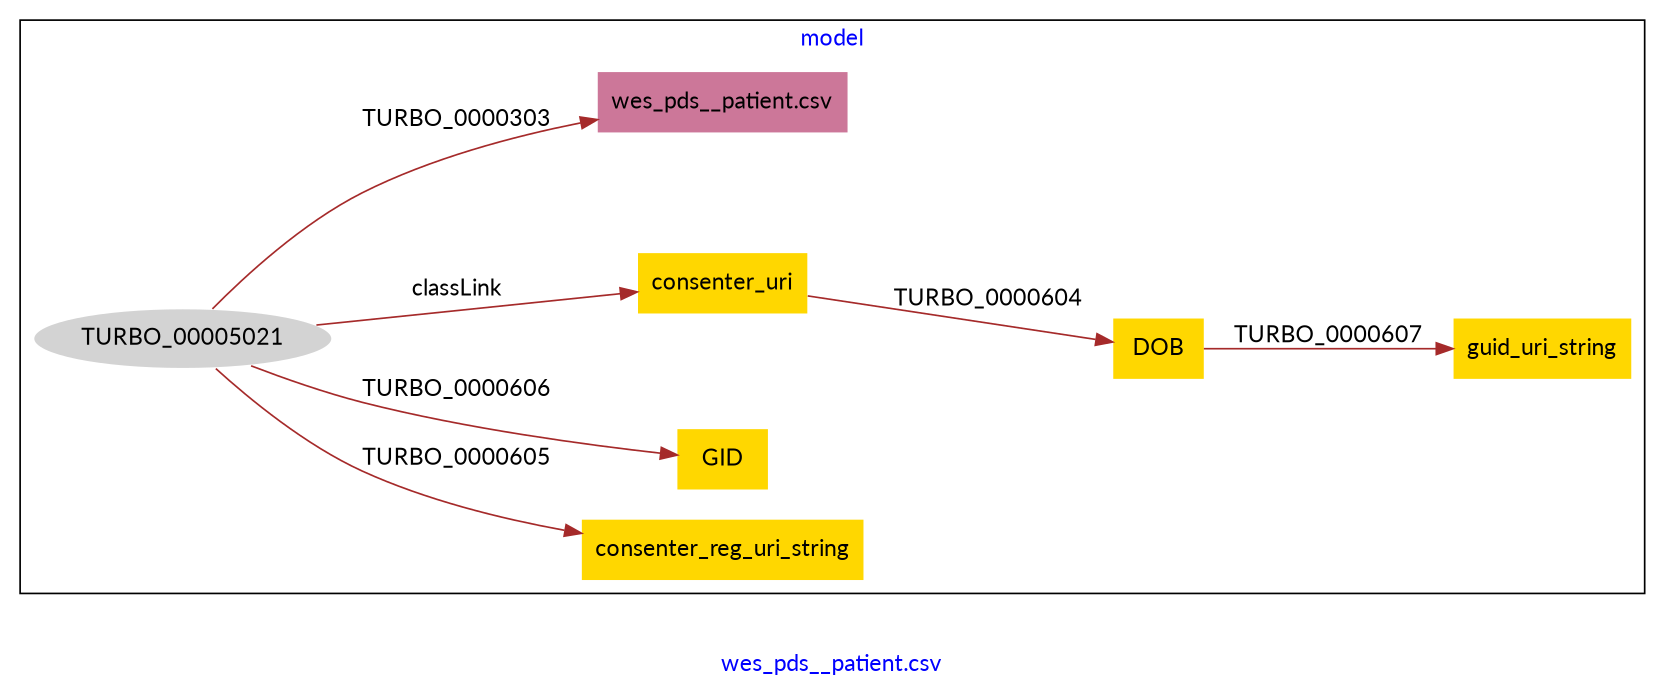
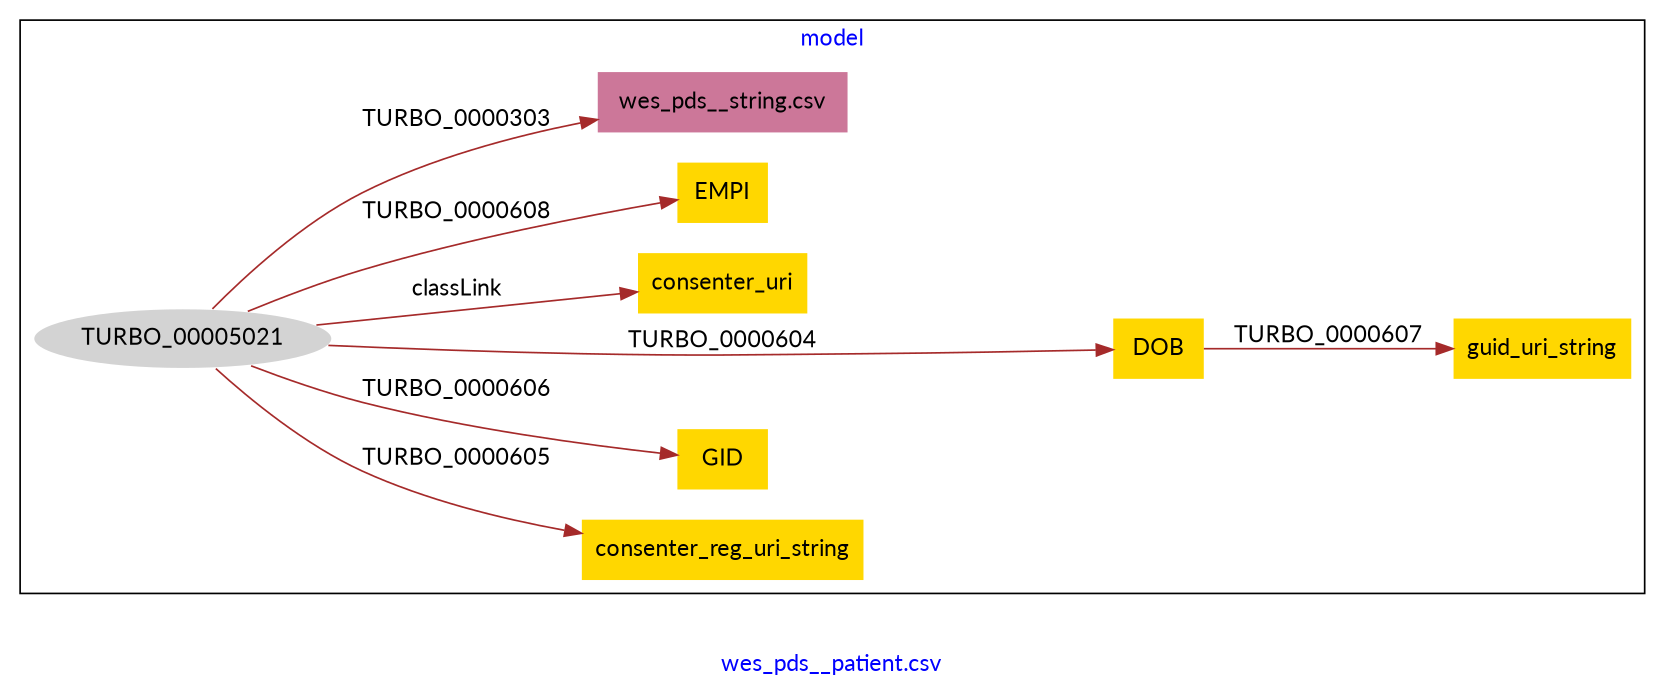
(723, 102) -> (723, 102)
none -> (723, 193)
(952, 318) -> (712, 355)
